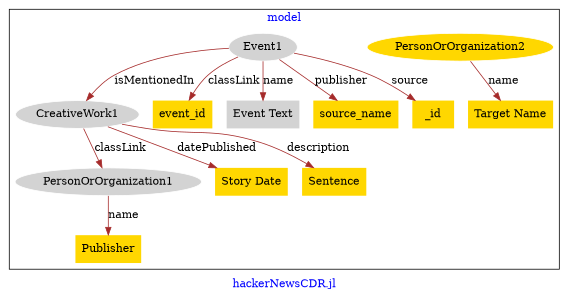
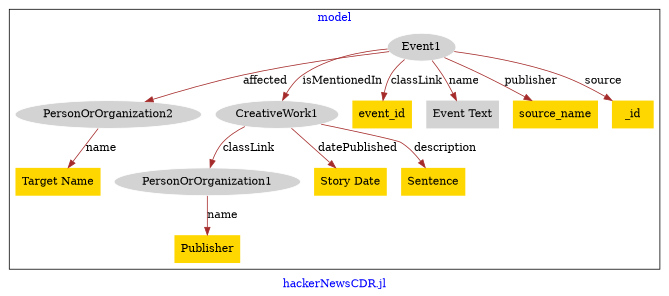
(460, 47) -> (108, 114)
none -> (270, 70)
